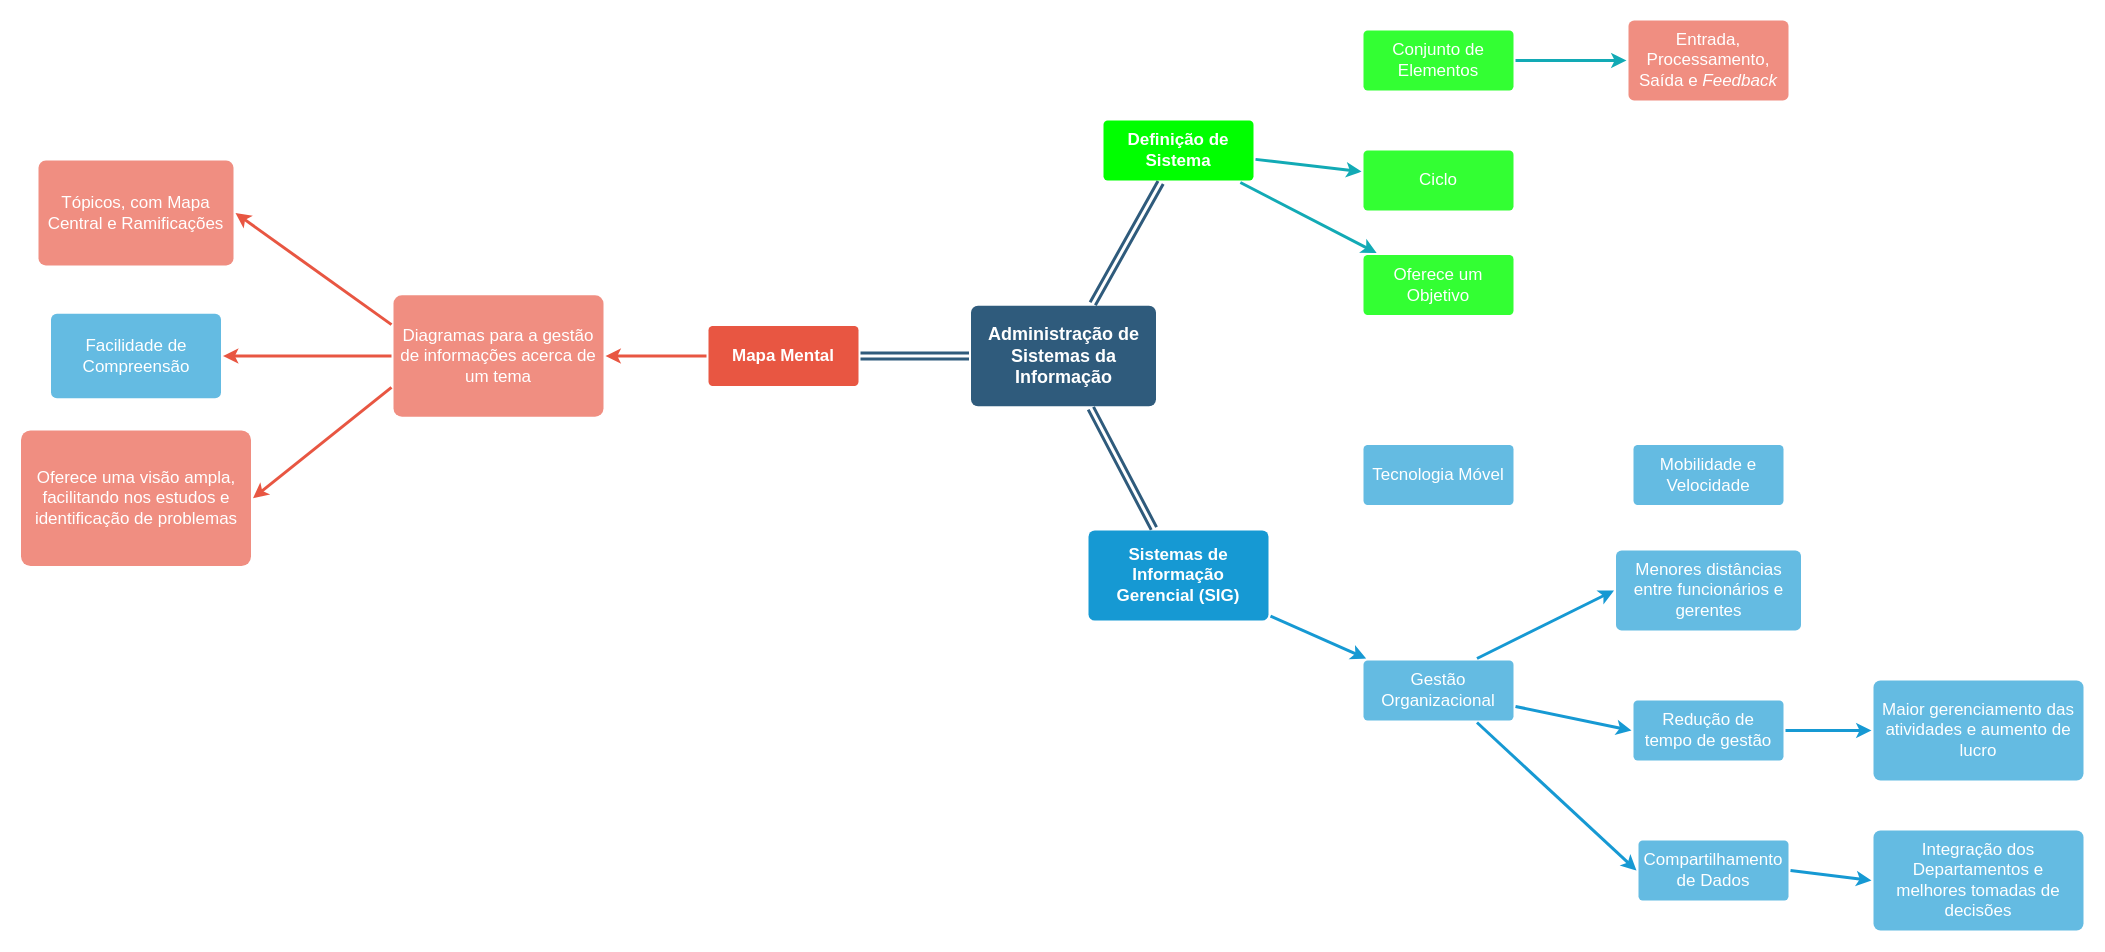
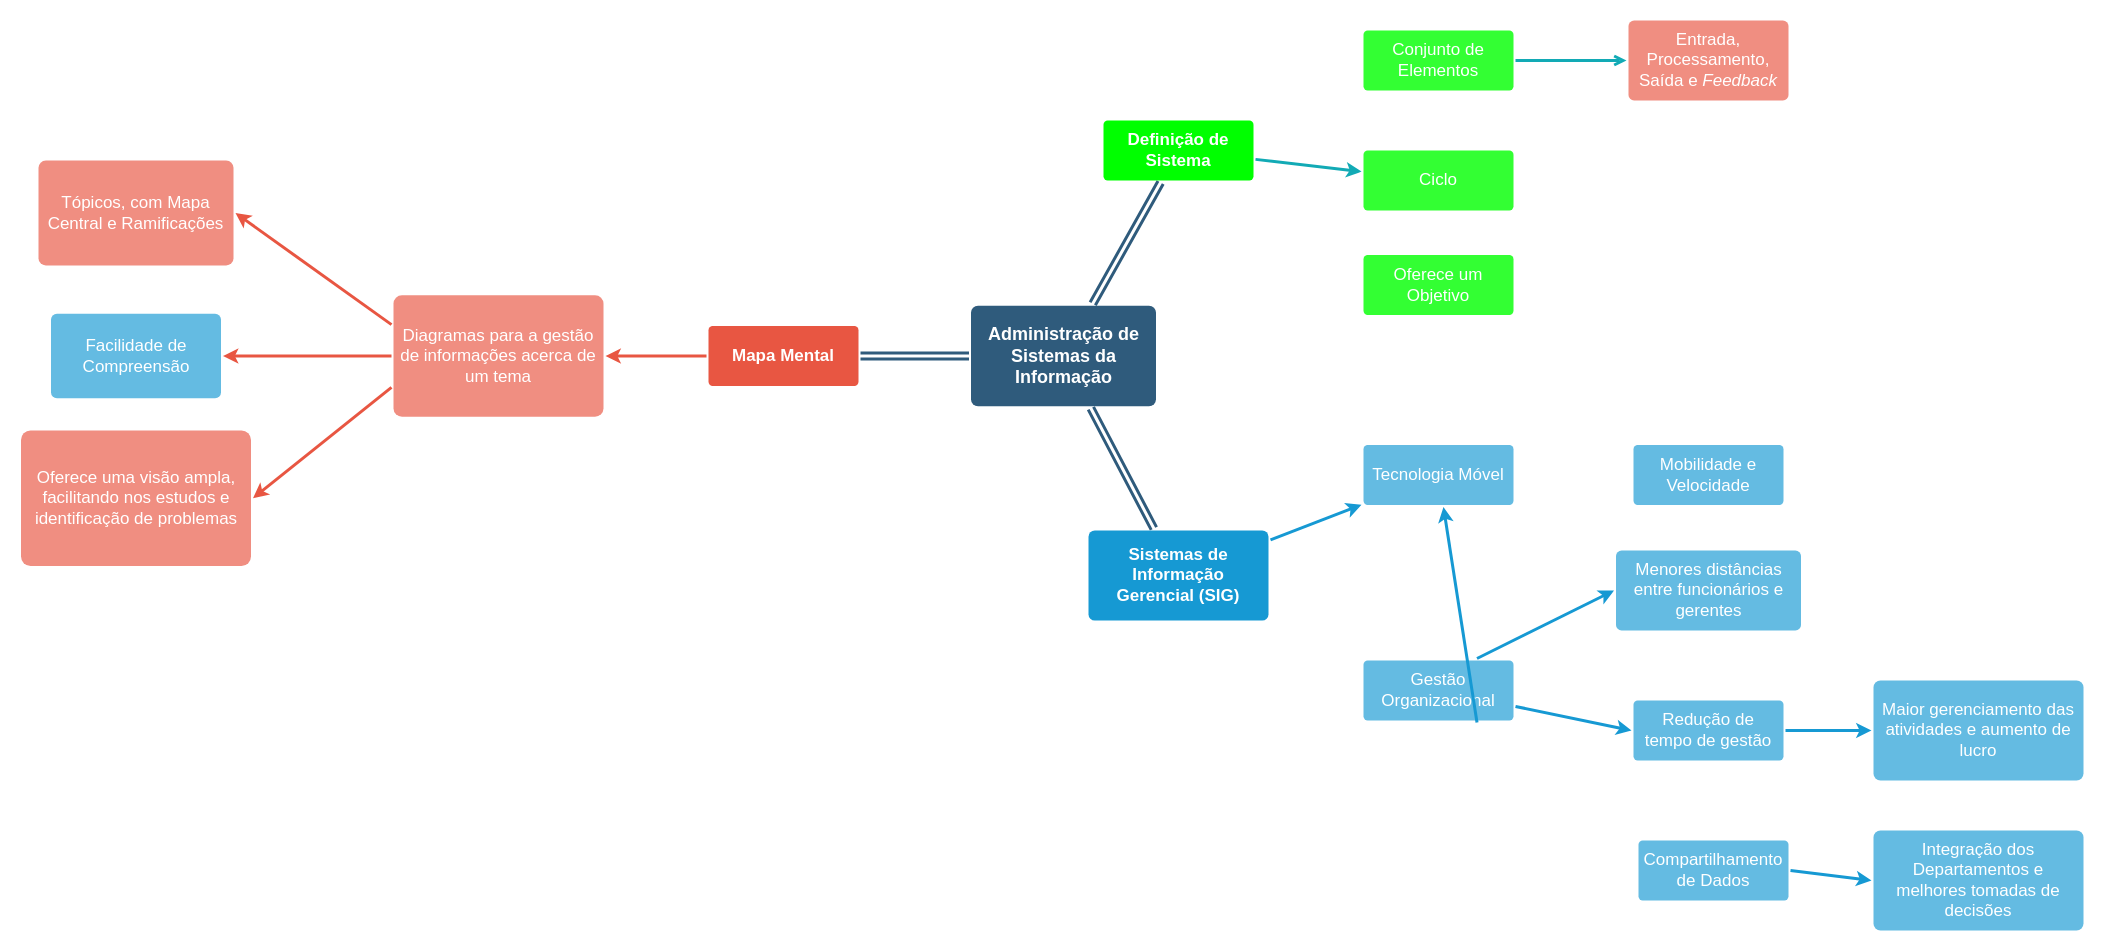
(1614, 61) -> (1614, 61)
(1304, 215) -> none
(1314, 635) -> (1311, 524)
(1553, 793) -> (1456, 589)
